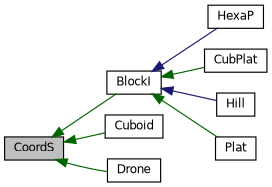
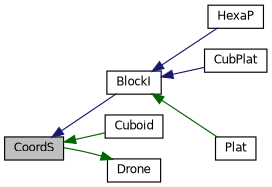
(189, 71) -> (189, 71)
(236, 105) -> none
(89, 112) -> (89, 112)
(87, 168) -> (83, 151)
